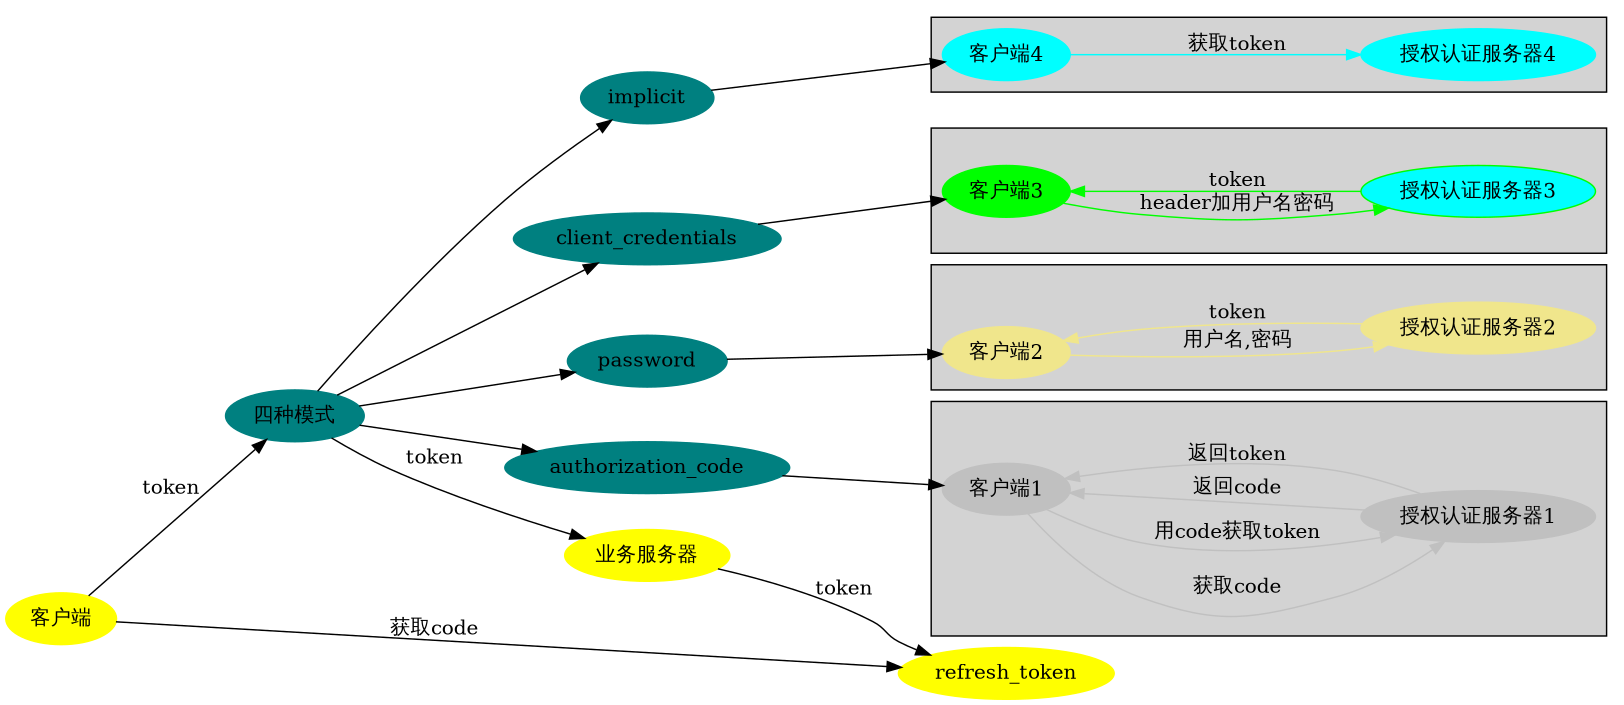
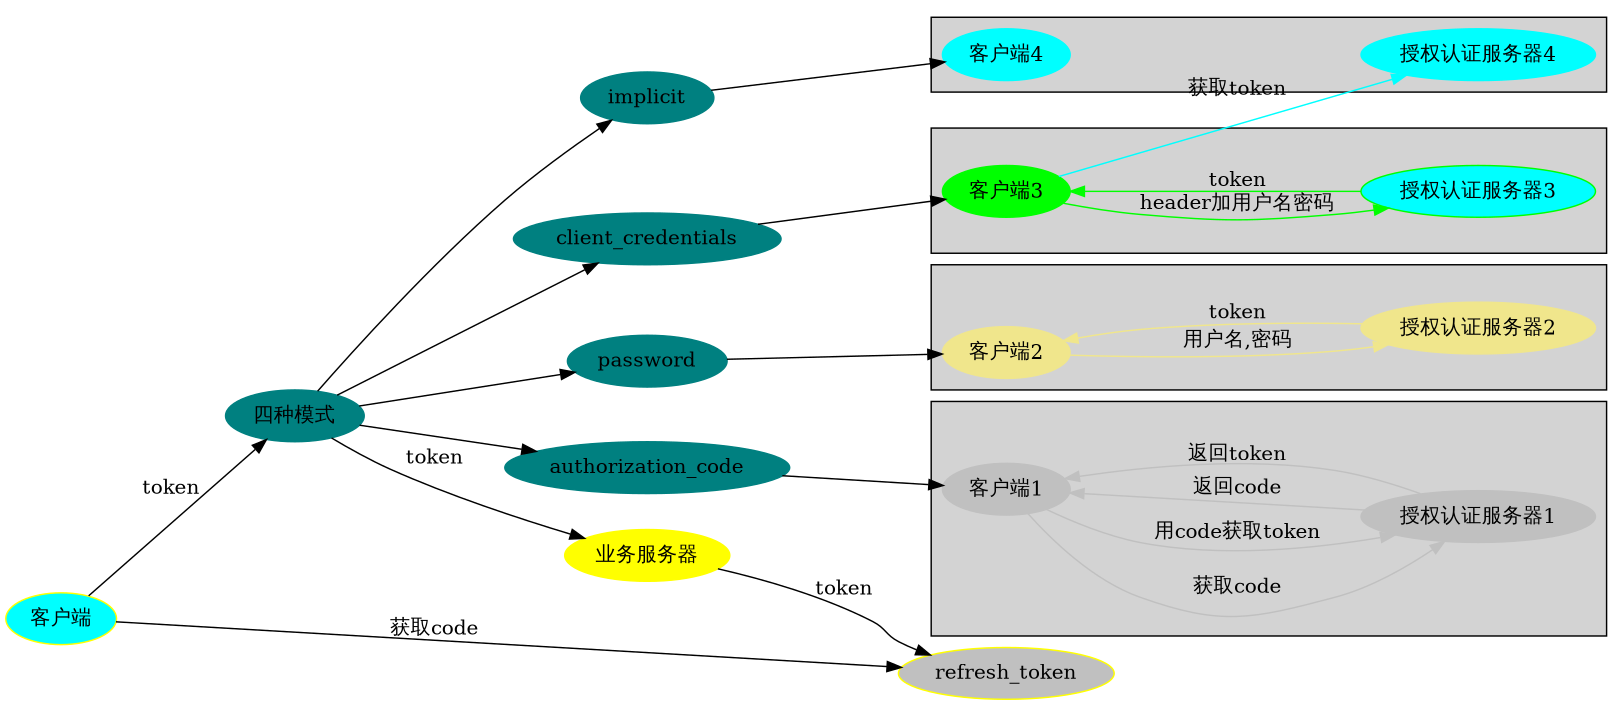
(1208, 55) -> (1192, 138)
(61, 619) -> (61, 619)
(1006, 673) -> (1006, 673)
